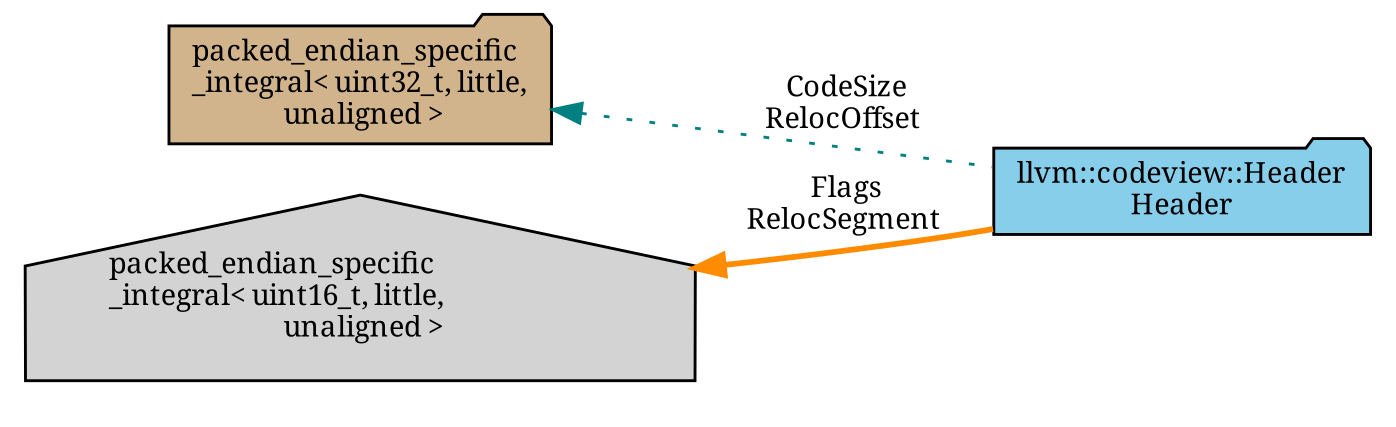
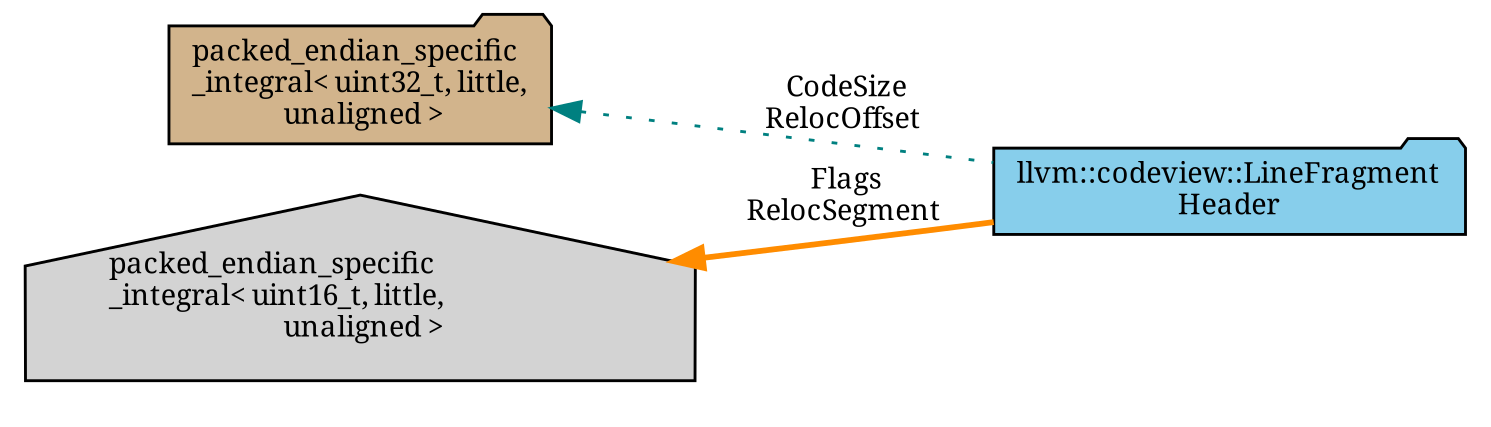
(1182, 191) -> (1230, 191)
